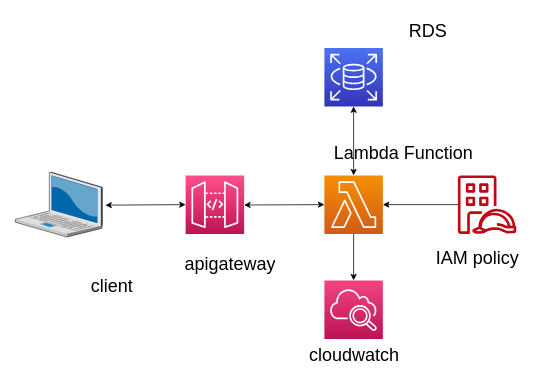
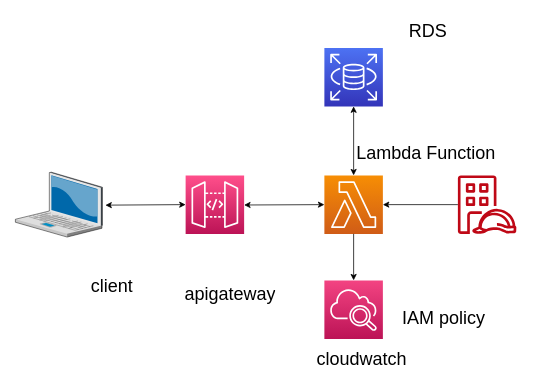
(405, 153) -> (428, 153)
(487, 258) -> (453, 318)
(237, 264) -> (237, 294)
(354, 356) -> (361, 360)
